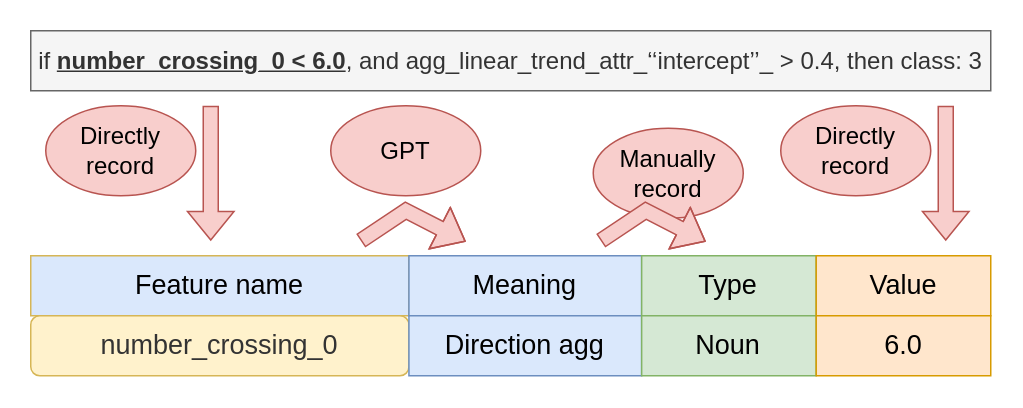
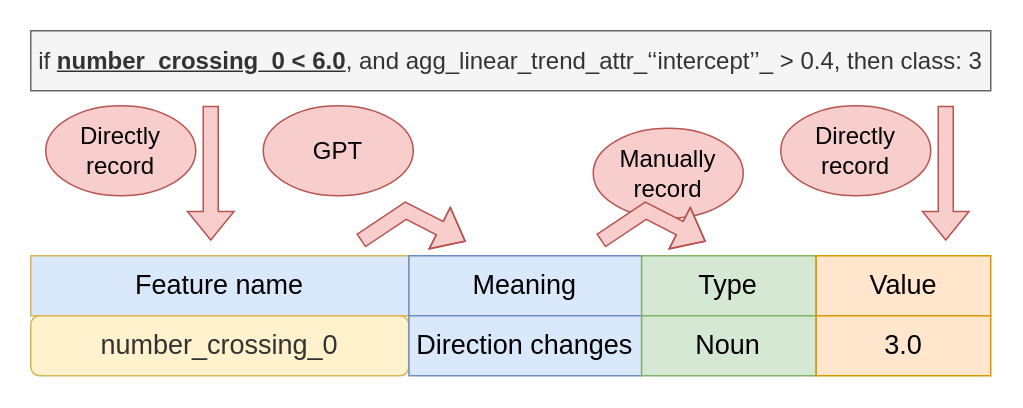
(406, 151) -> (338, 151)
(525, 346) -> (525, 346)
(904, 346) -> (904, 346)
